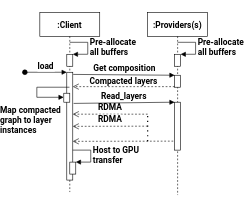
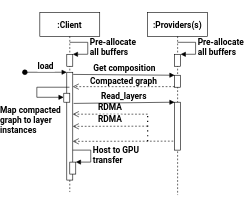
(124, 81) -> (124, 81)
